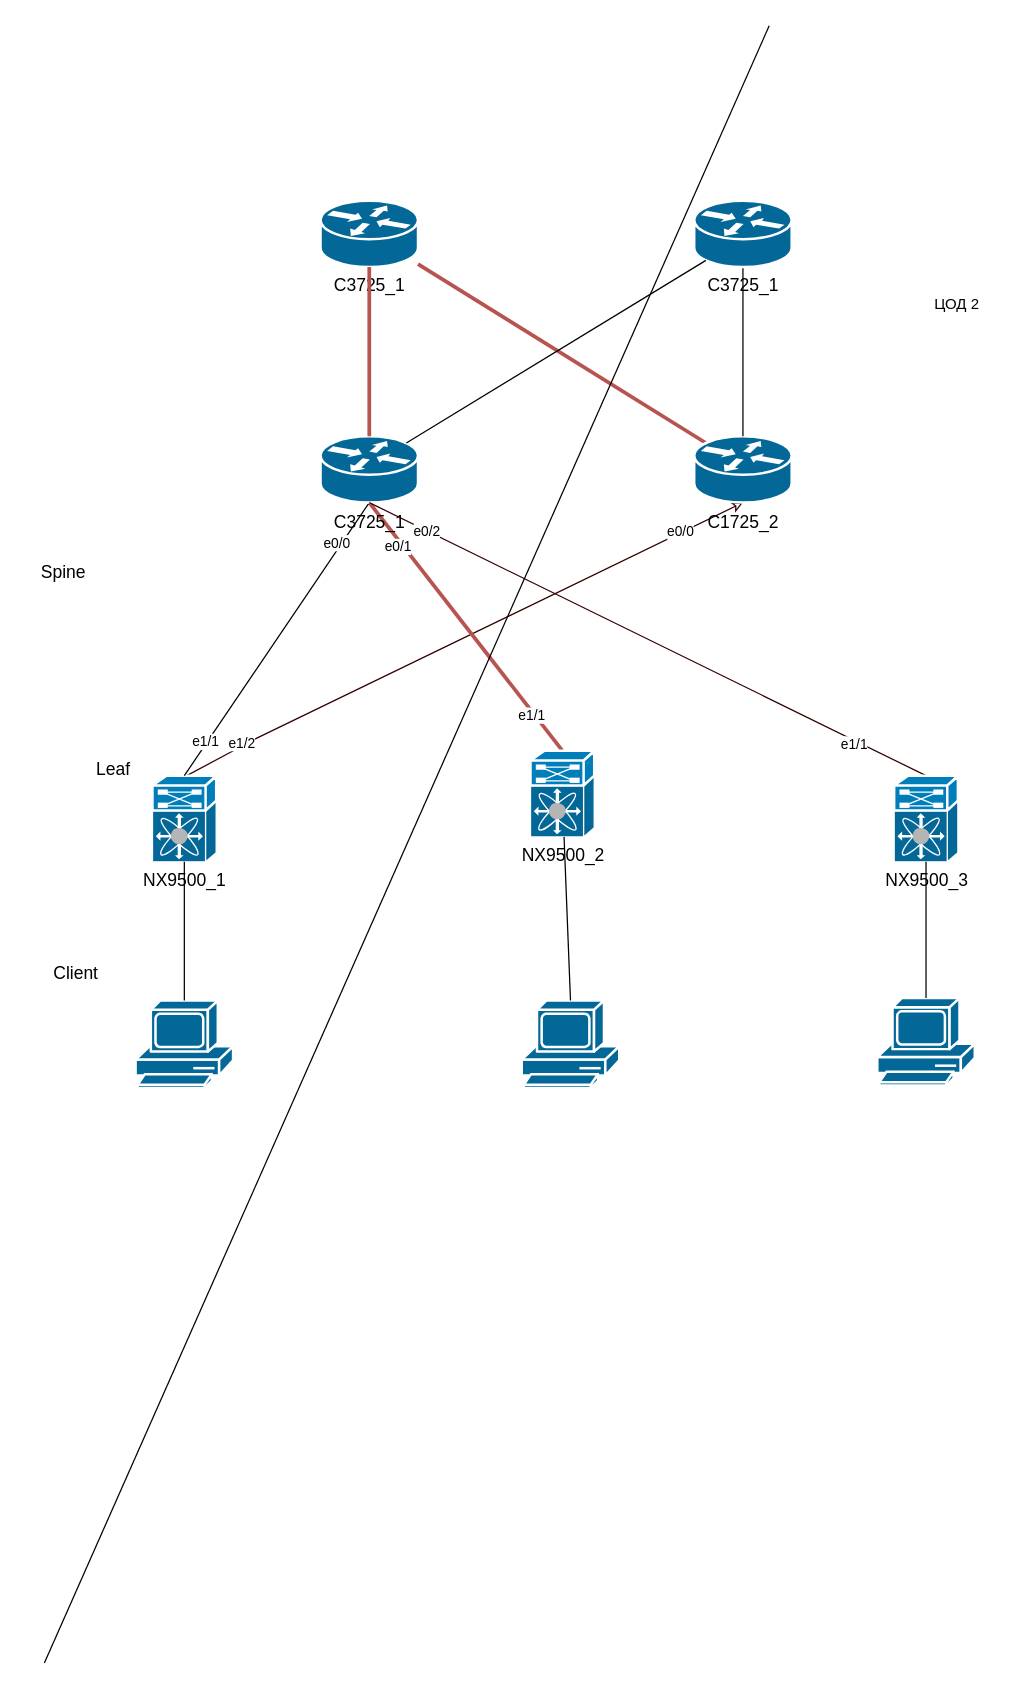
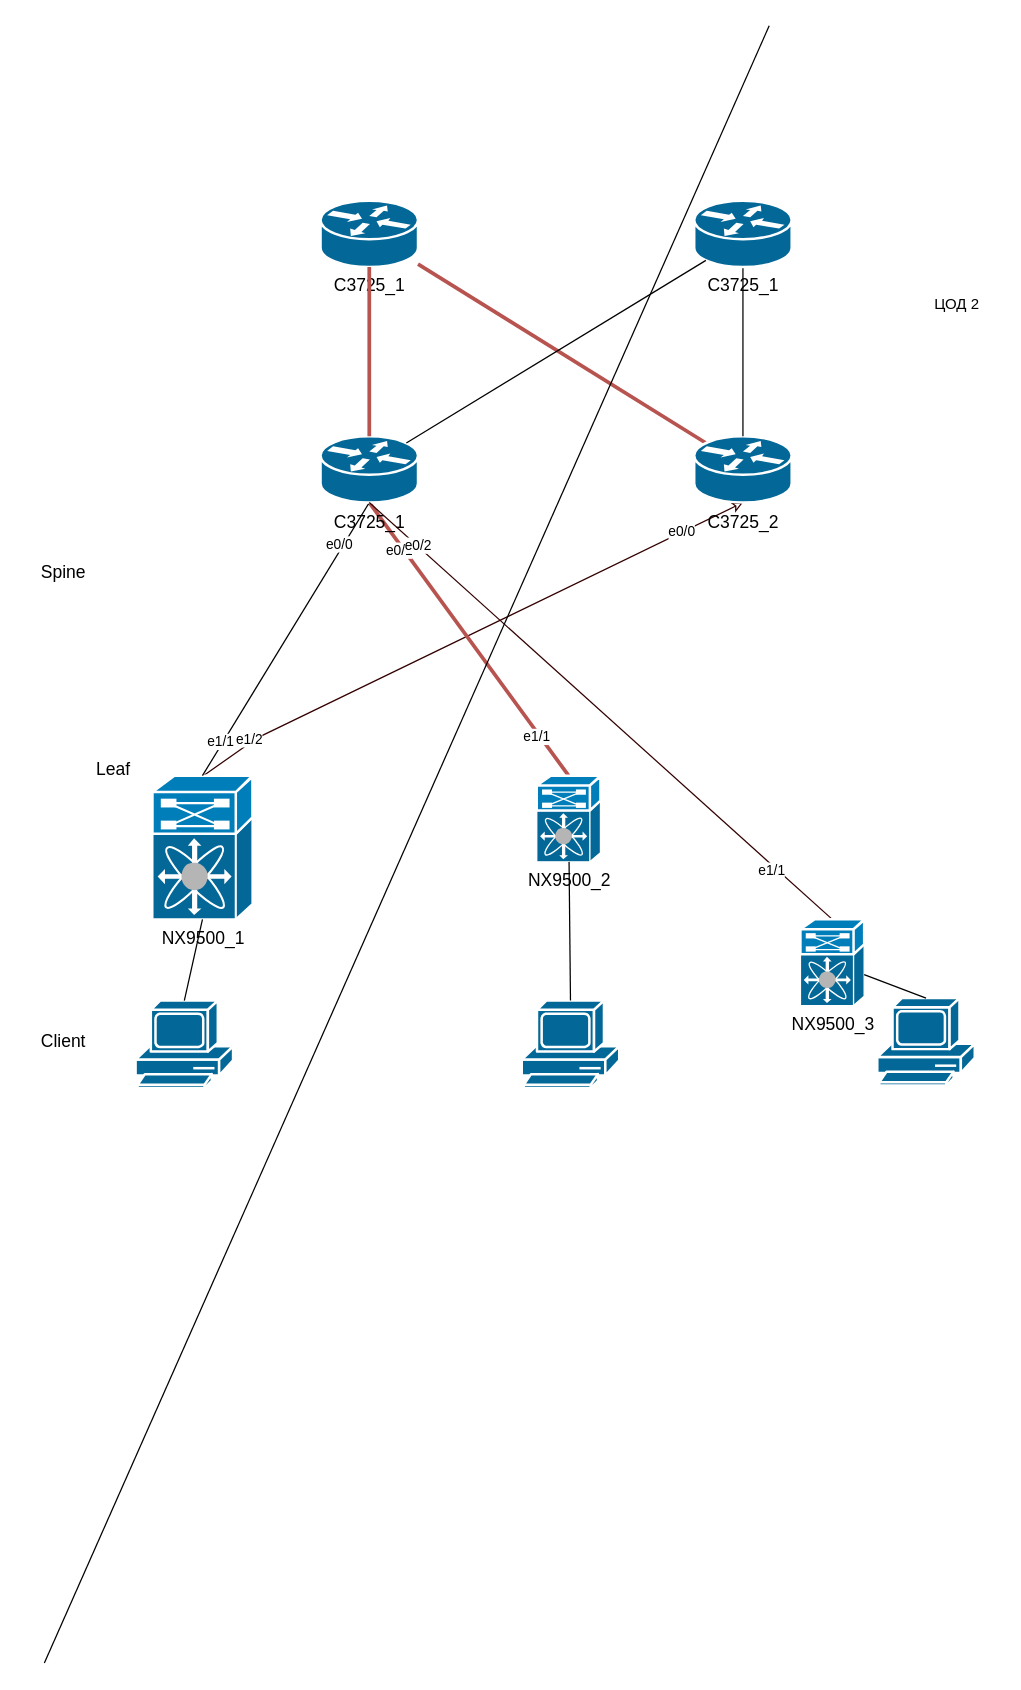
(744, 522) -> (744, 522)
(563, 794) -> (569, 819)
(184, 819) -> (203, 848)
(926, 819) -> (833, 963)
(76, 973) -> (63, 1042)
